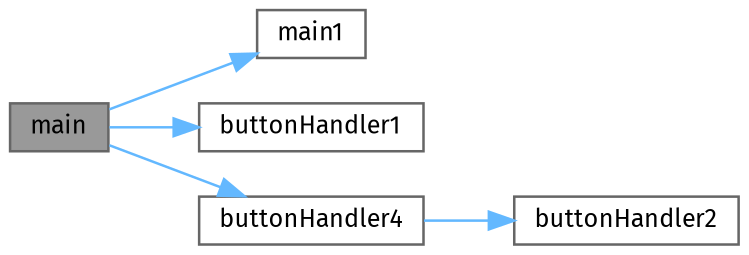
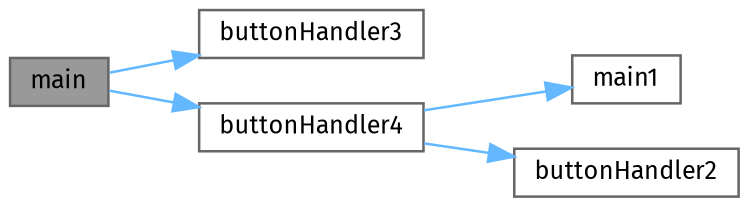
(171, 86) -> (485, 101)
(311, 127) -> (311, 34)
